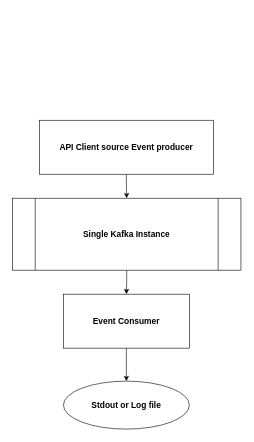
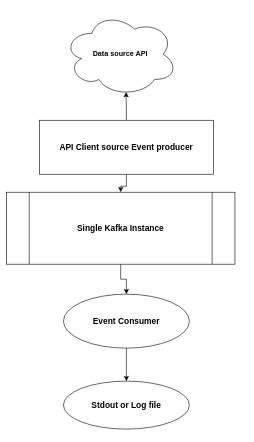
none -> (120, 54)
none -> (126, 108)
(127, 234) -> (121, 228)
(126, 321) -> (126, 321)
